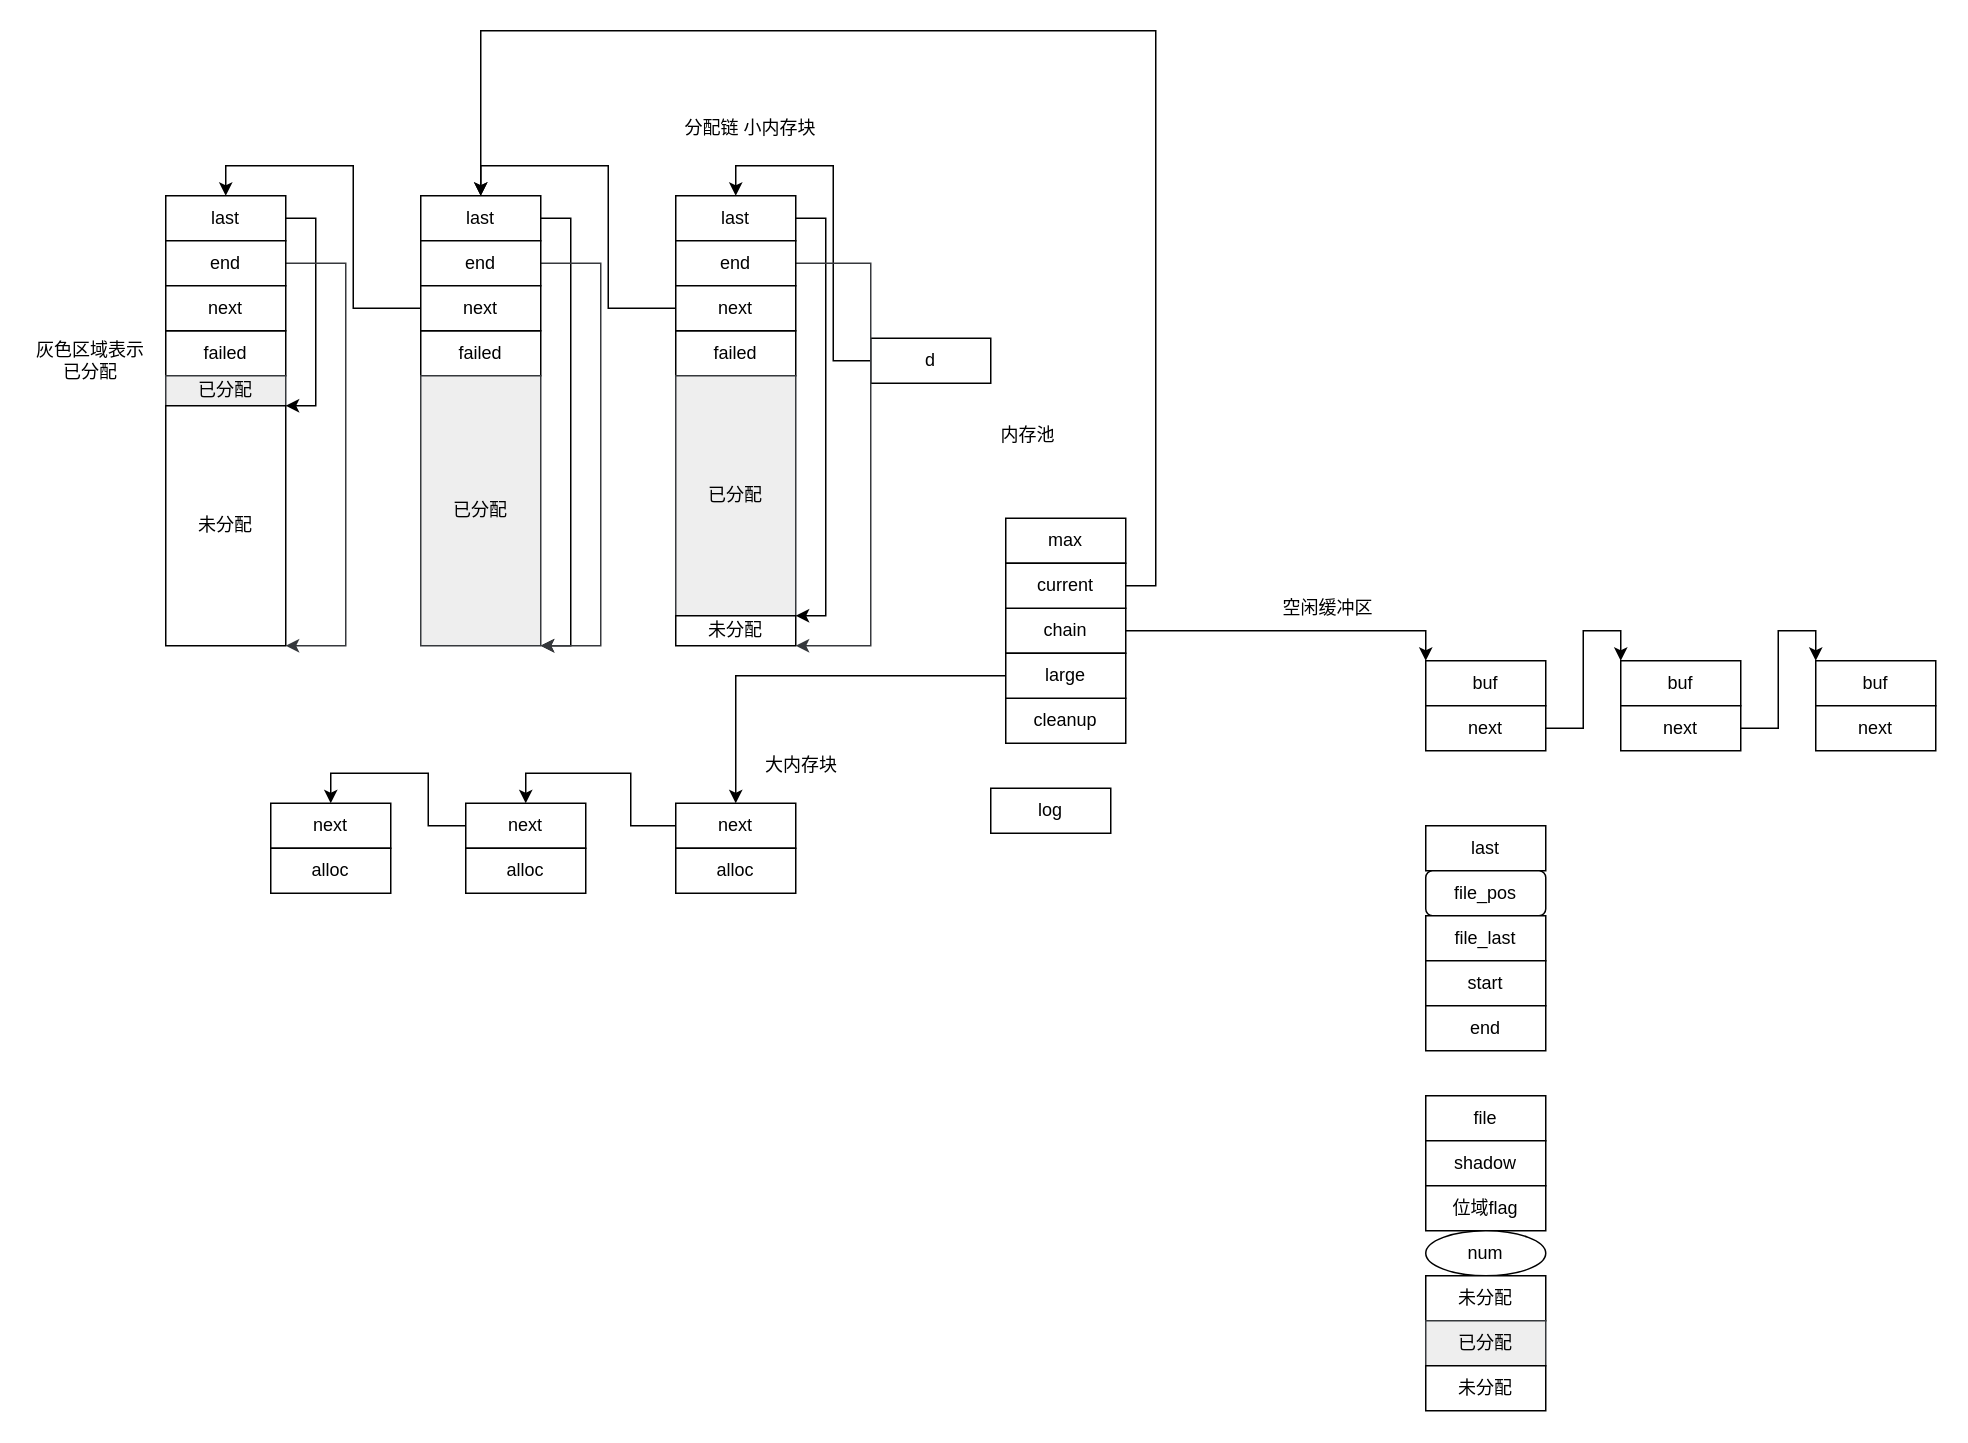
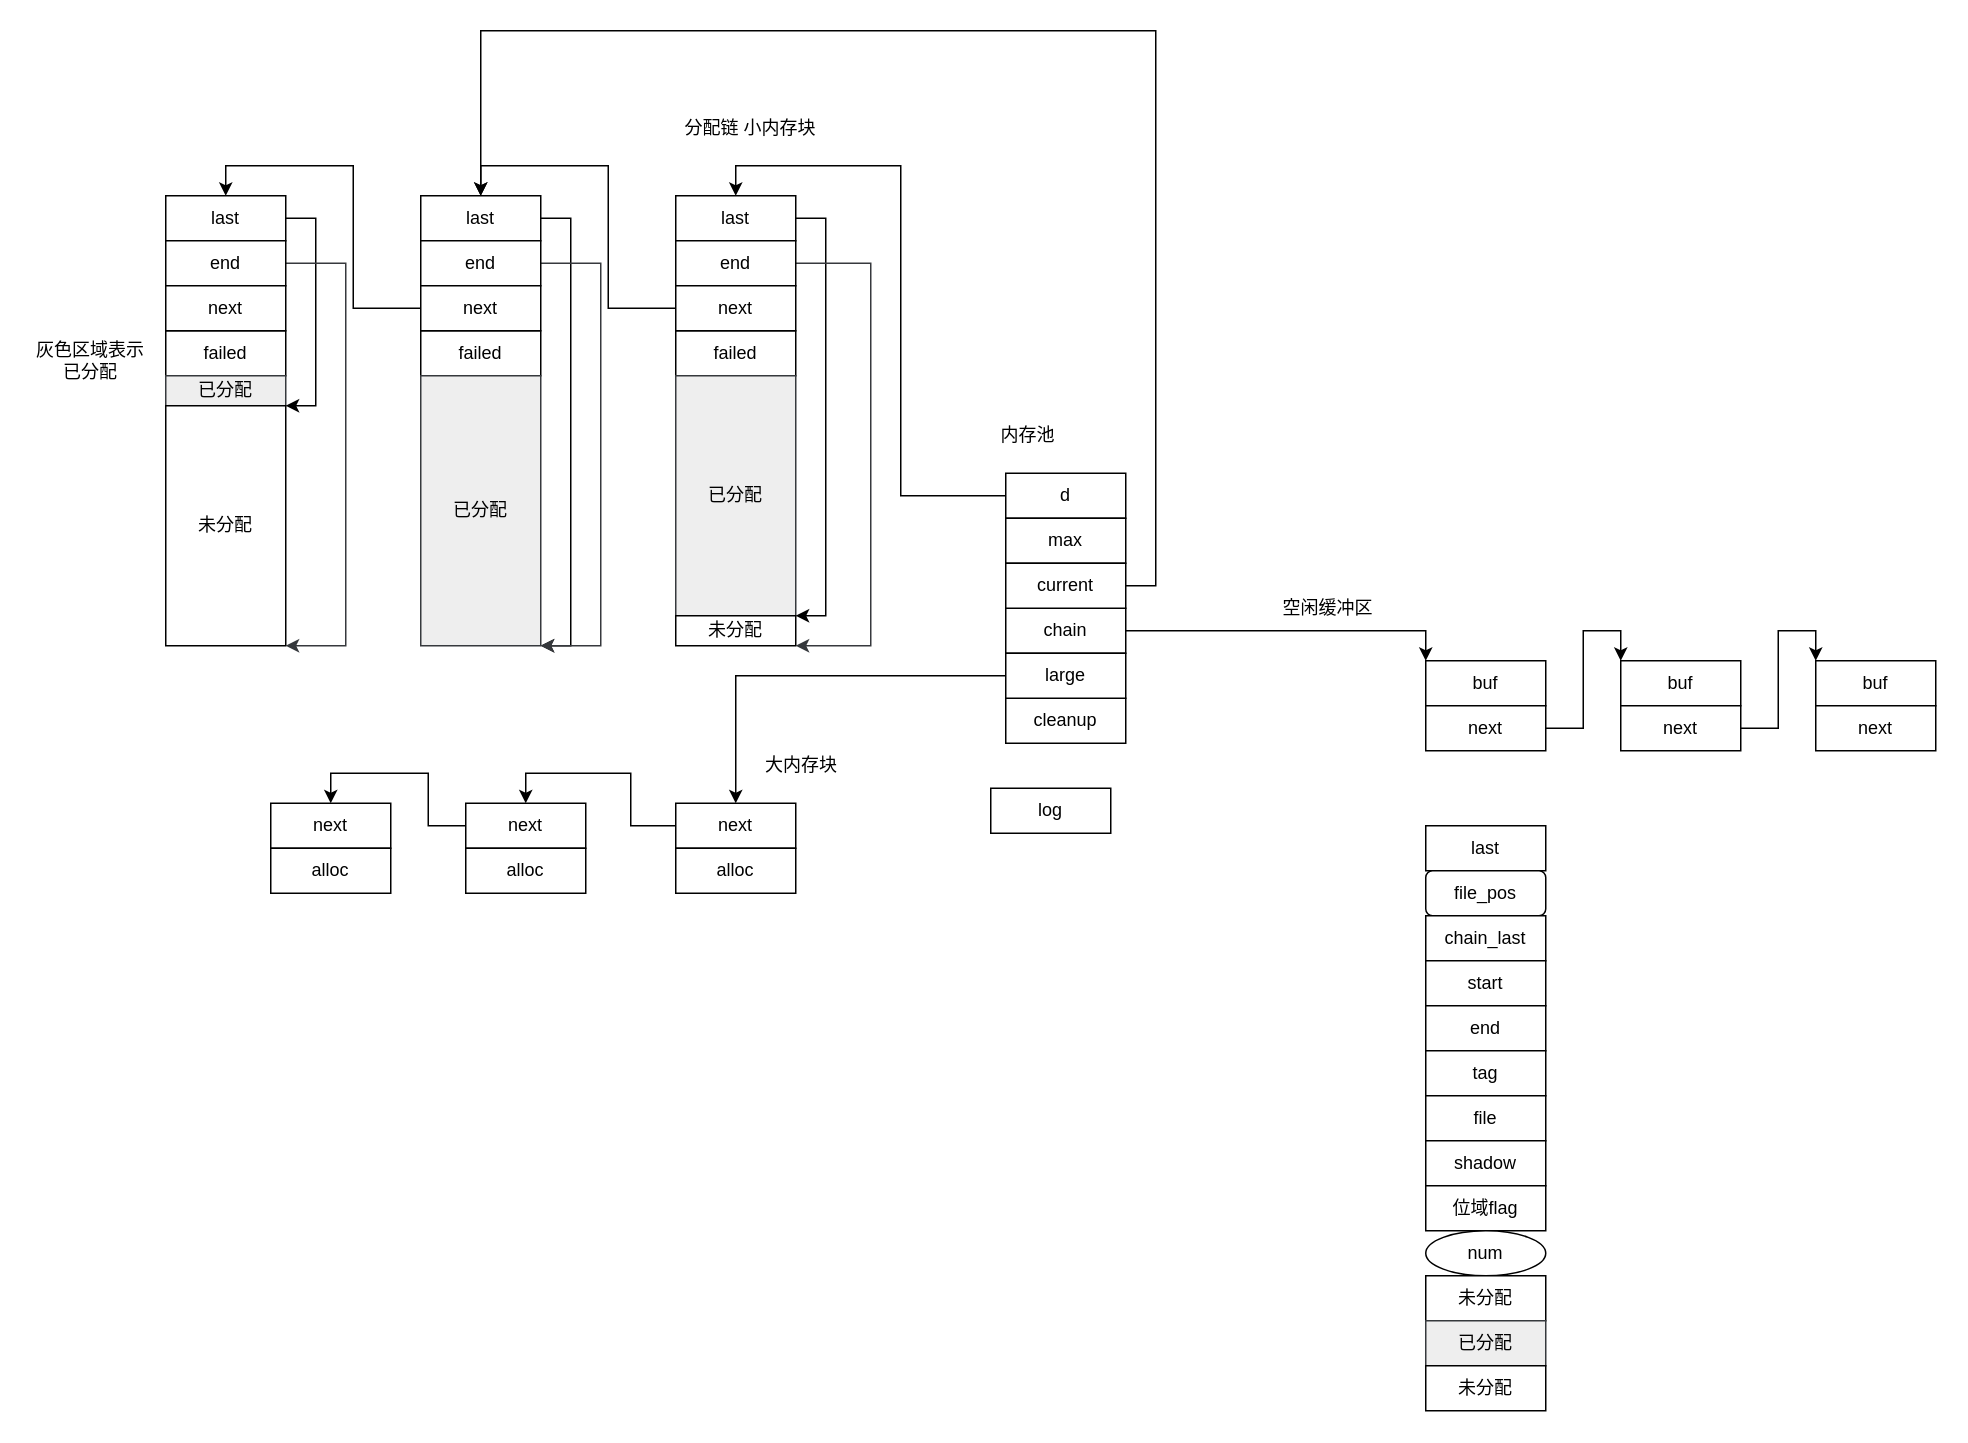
(931, 361) -> (1066, 496)
(1486, 938) -> (1486, 938)
none -> (1486, 1073)
